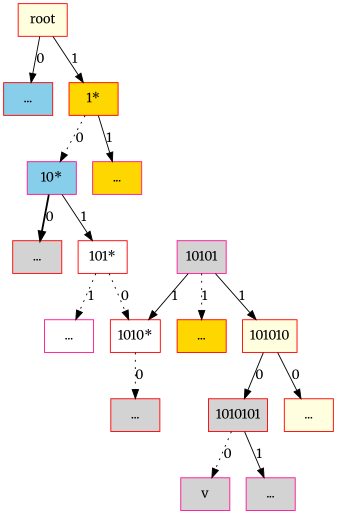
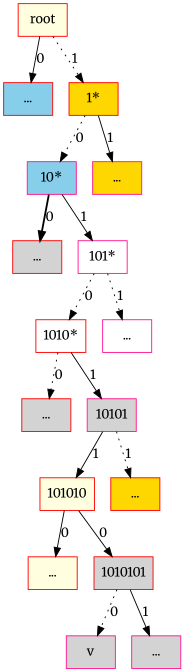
(66, 56) -> (66, 56)
(103, 257) -> (103, 257)
(171, 293) -> (84, 372)
